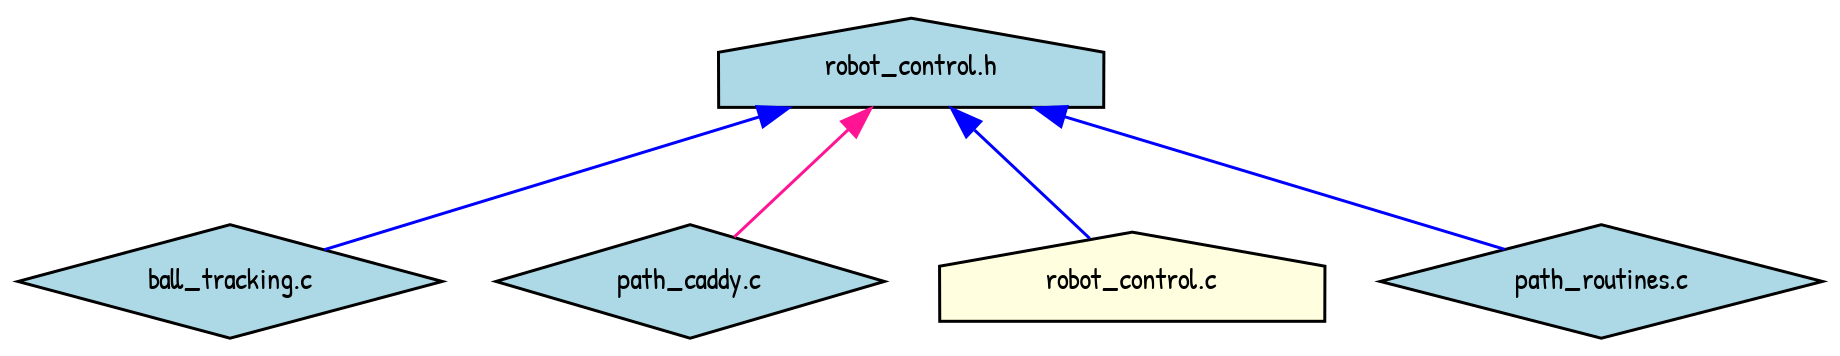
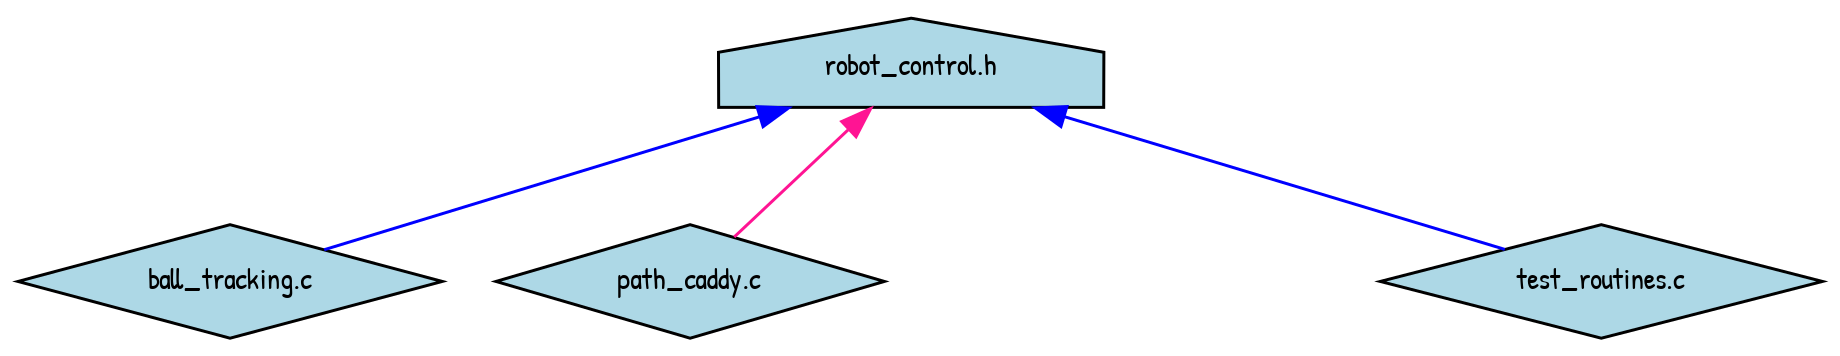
(1132, 281) -> none
(1601, 281) -> (1601, 281)
